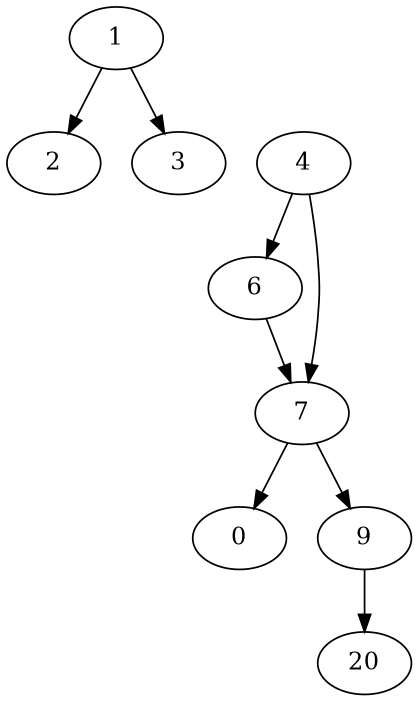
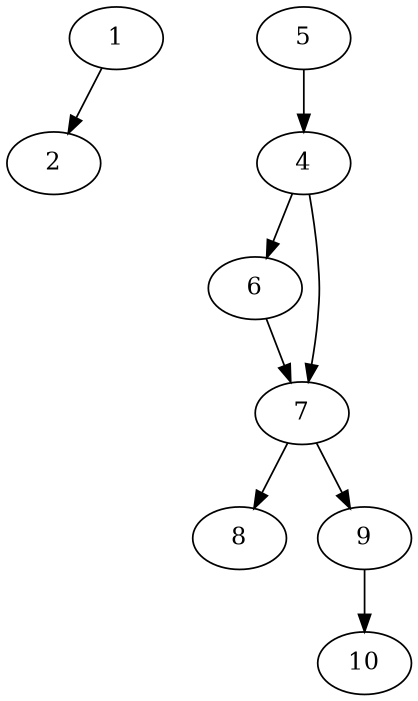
none -> (304, 38)
(179, 163) -> none
(240, 538) -> (240, 538)
(365, 663) -> (365, 663)
